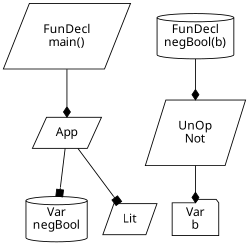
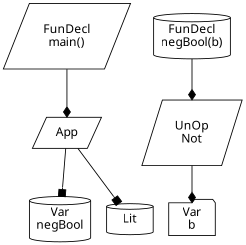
(130, 219) -> (130, 219)
